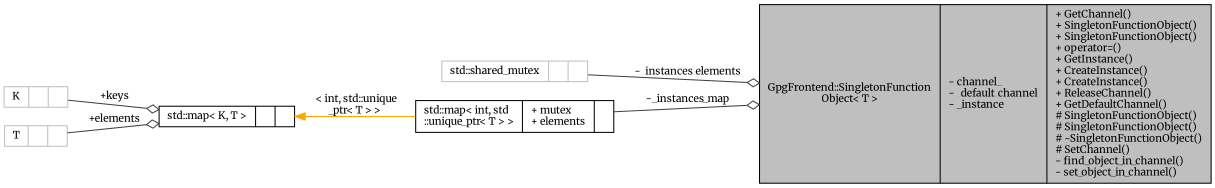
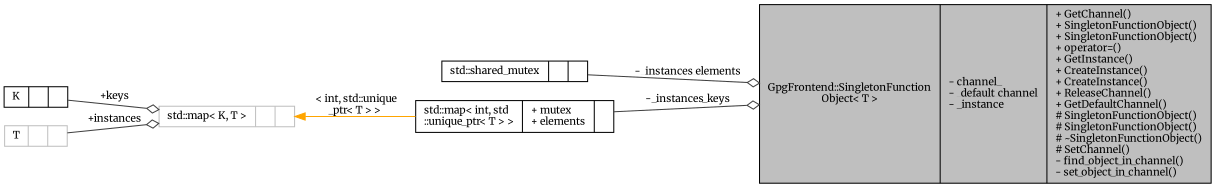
(515, 71) -> (515, 71)
(36, 97) -> (36, 97)
(687, 100) -> (687, 100)
(227, 116) -> (227, 116)
(113, 119) -> (113, 119)
